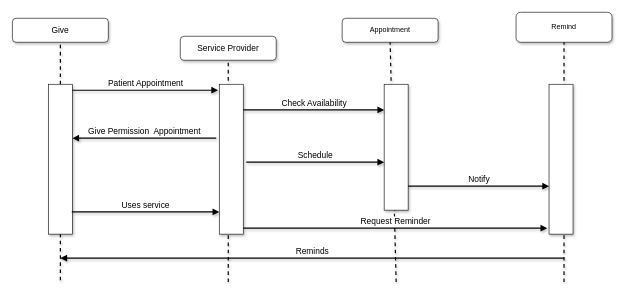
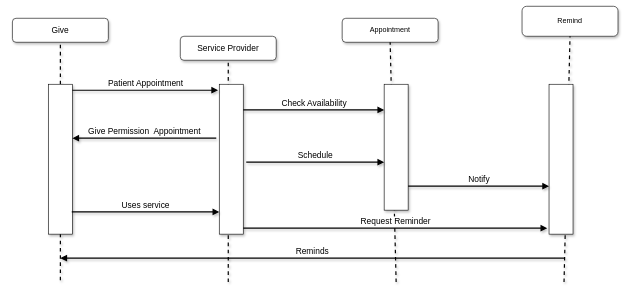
(564, 27) -> (570, 21)
